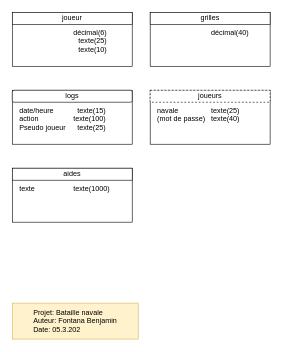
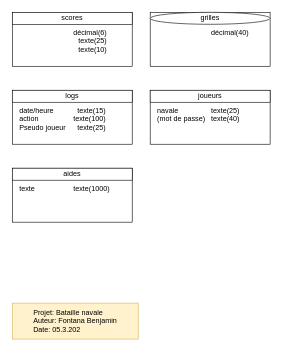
(72, 18) -> (72, 18)
(210, 18) -> (210, 18)
(72, 96) -> (72, 96)
(210, 96) -> (210, 96)
